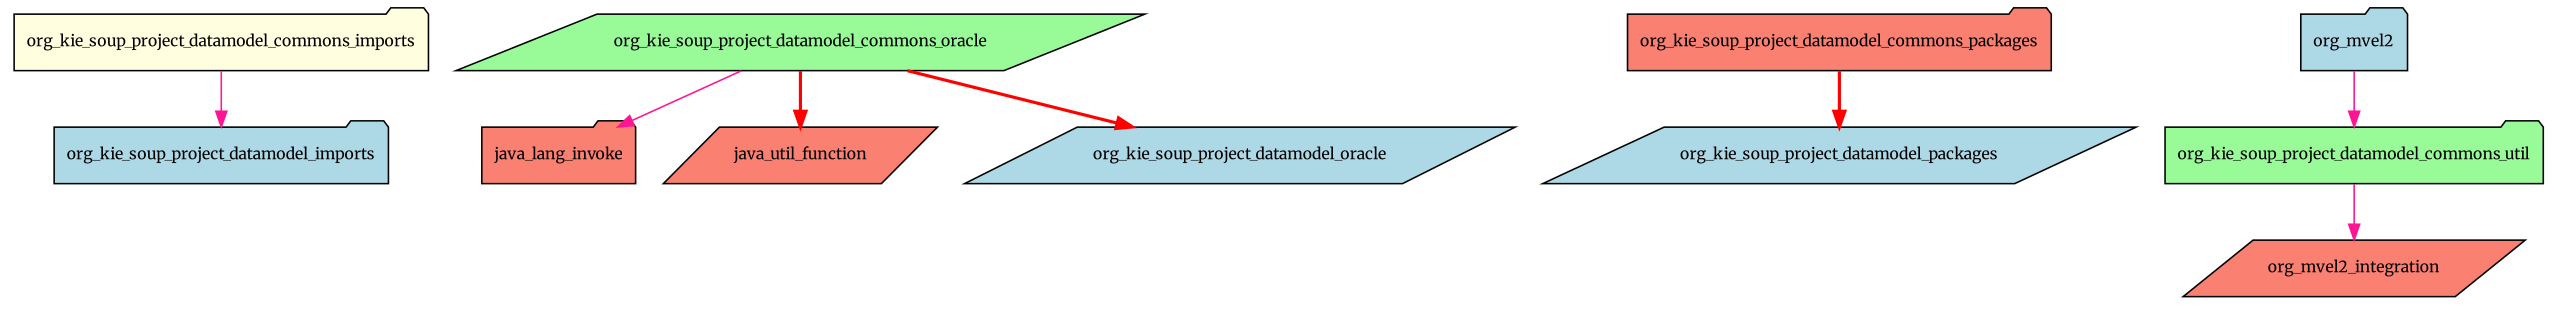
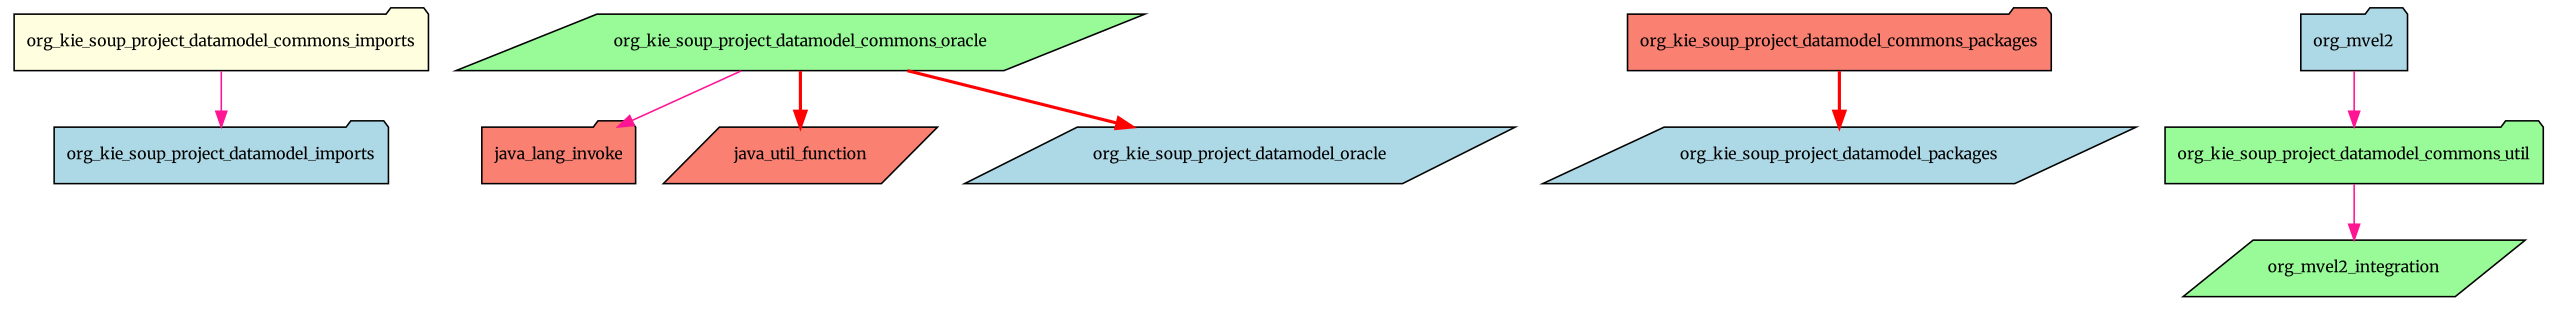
(2354, 268) -> (2354, 268)
